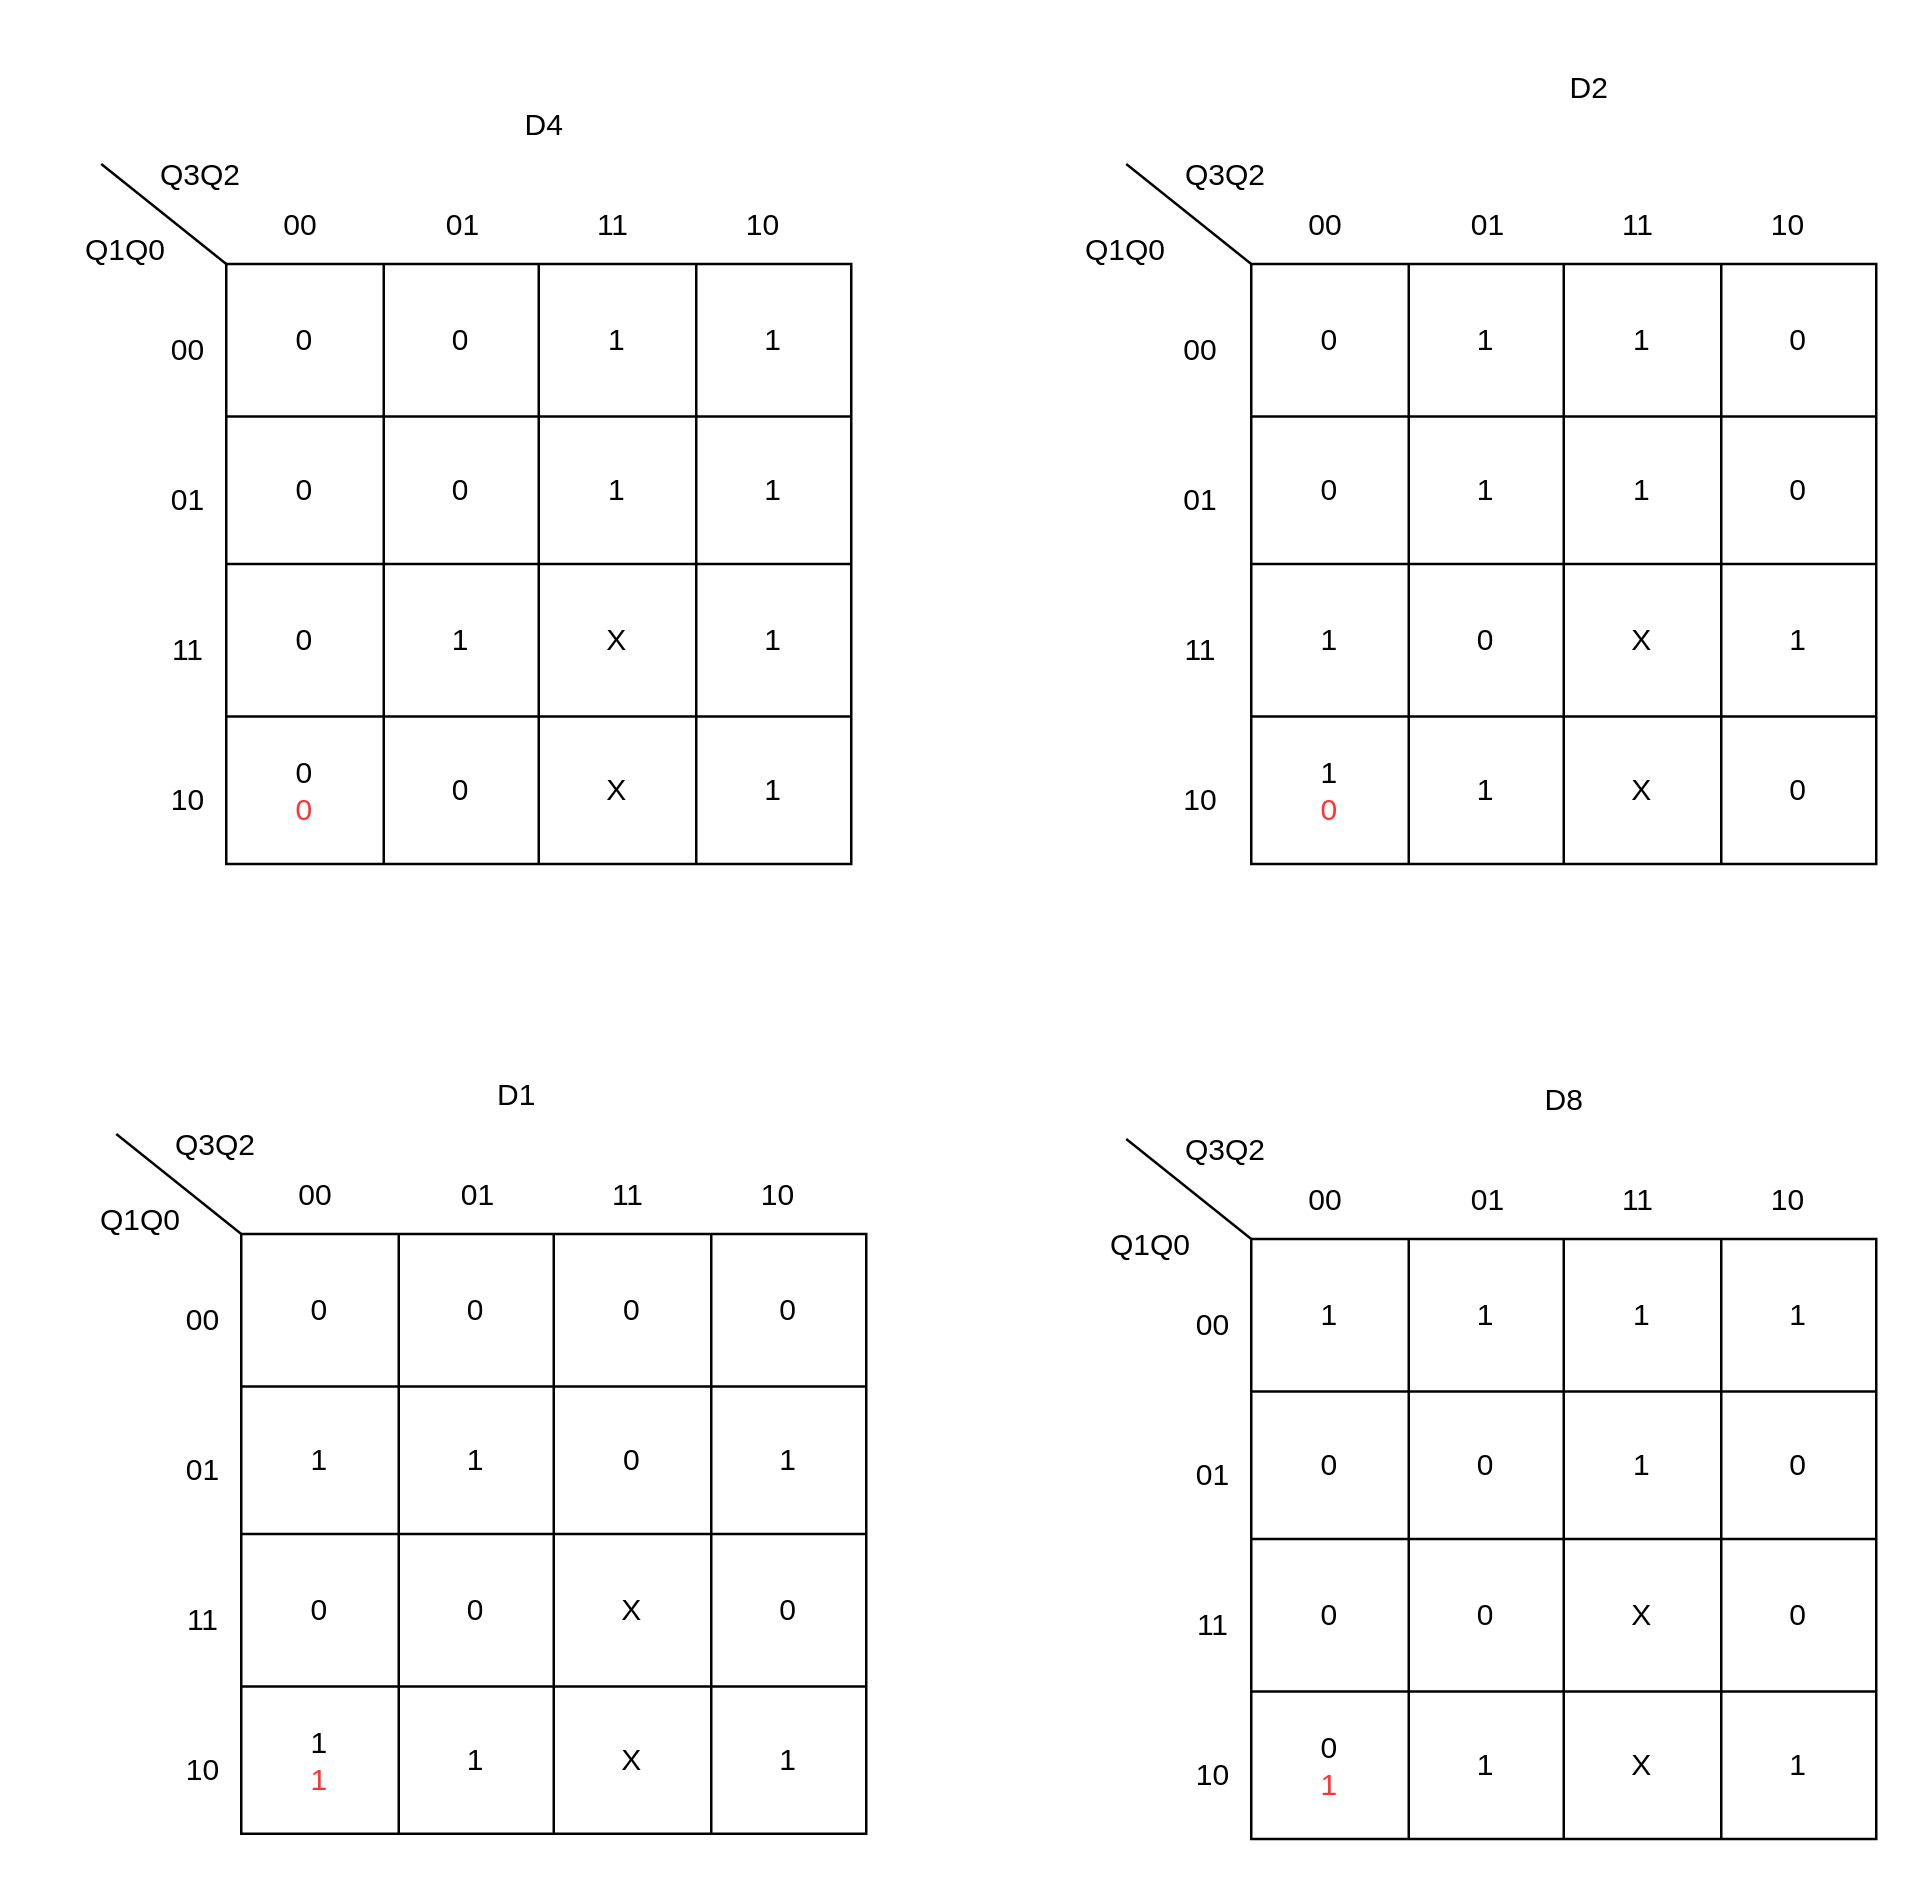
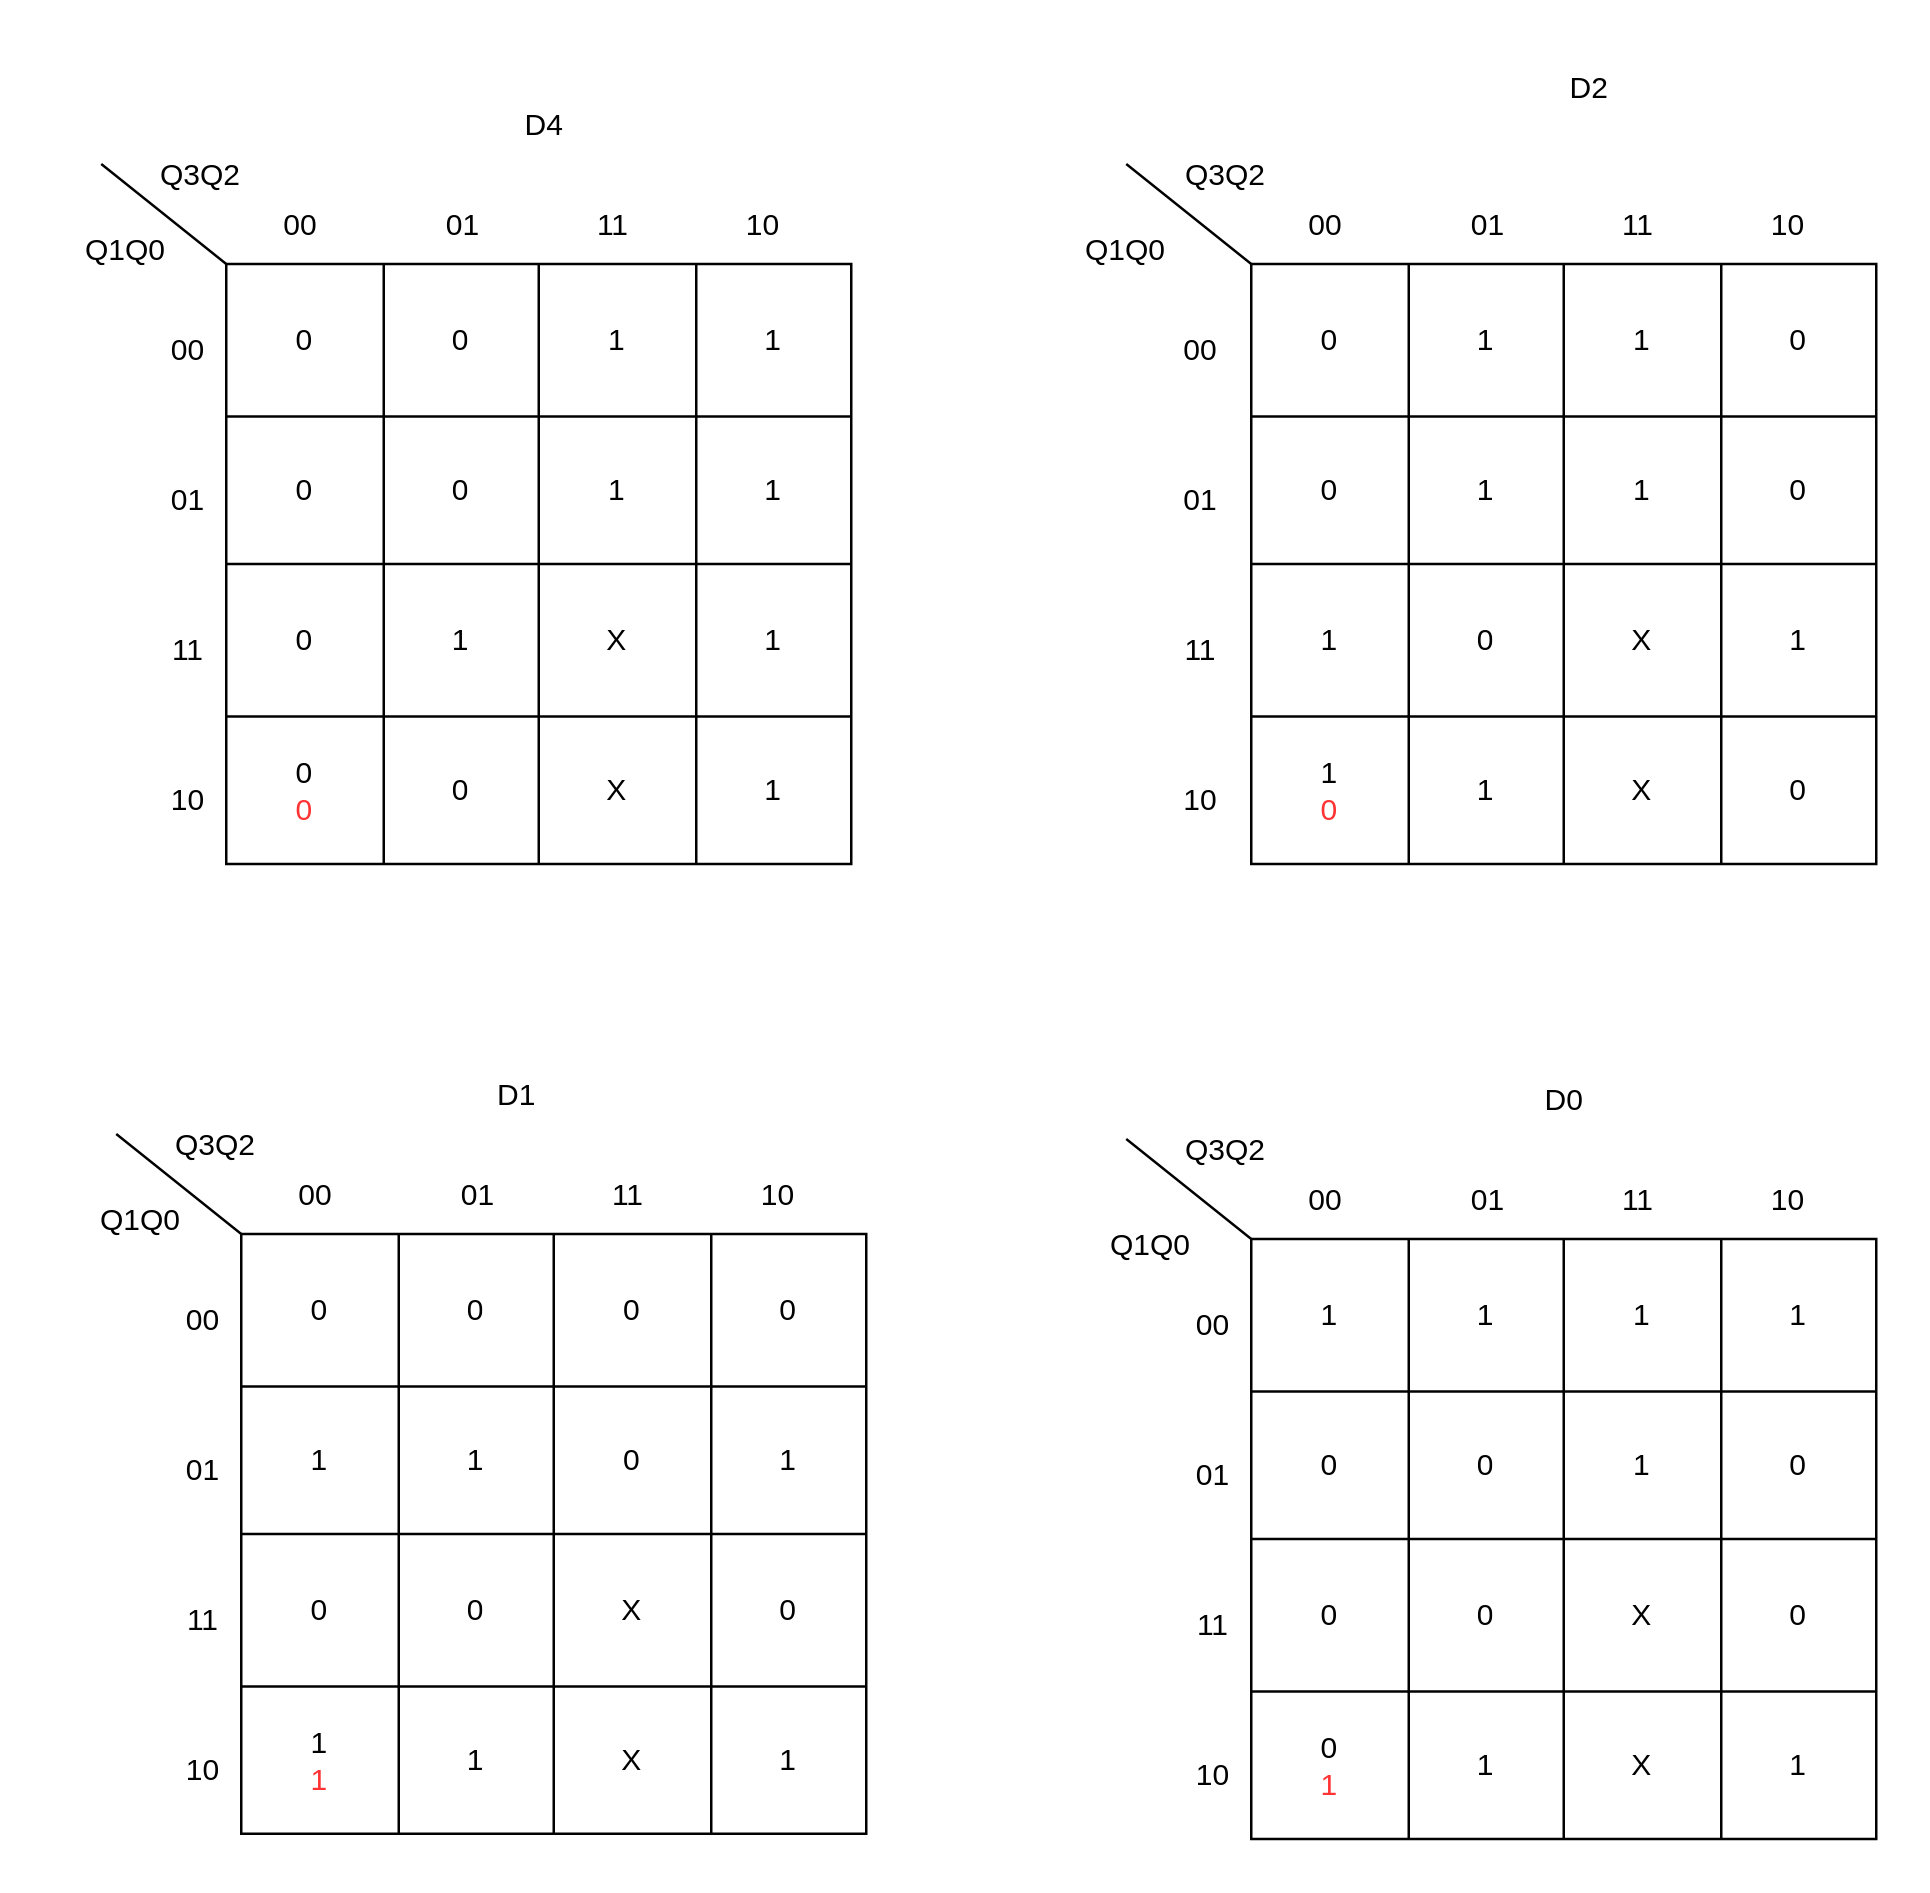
(1565, 1101) -> (1565, 1101)
